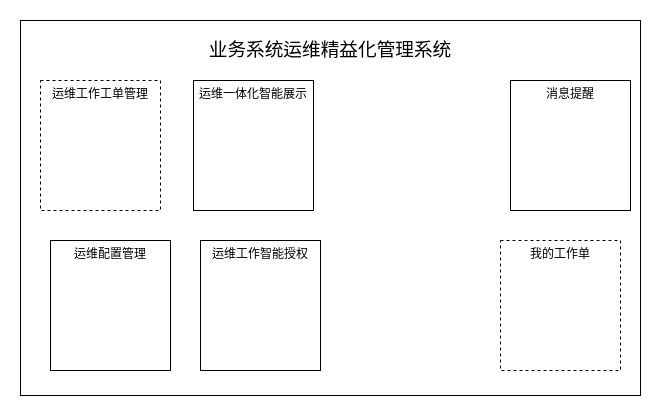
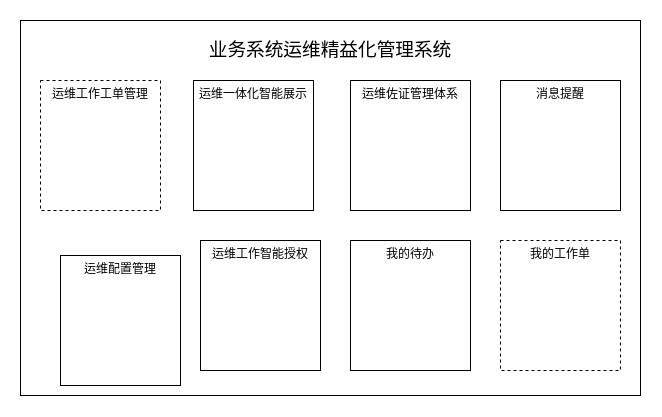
none -> (411, 146)
(571, 146) -> (561, 146)
(111, 306) -> (121, 321)
none -> (411, 306)
